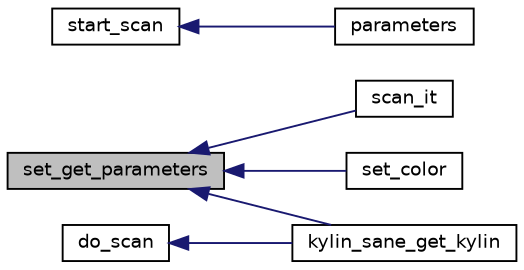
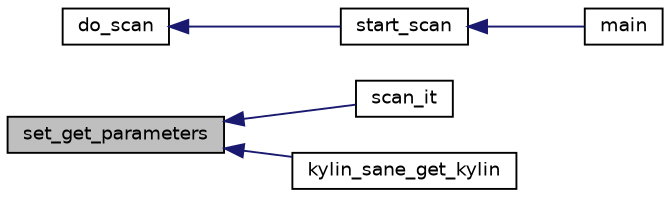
(404, 27) -> (624, 27)
(404, 171) -> none
(241, 243) -> (264, 27)
